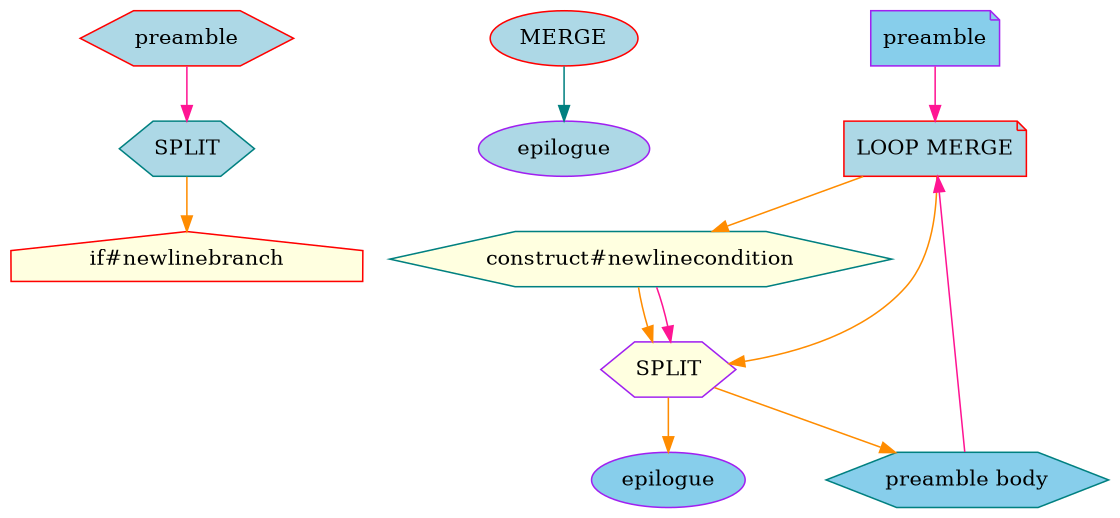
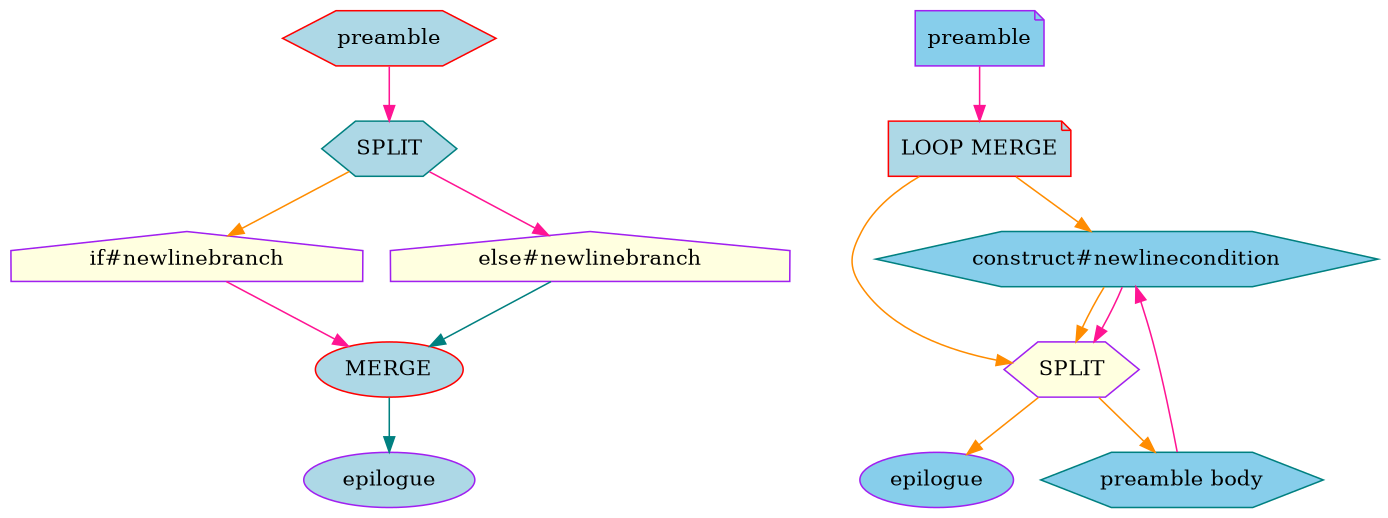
(187, 259) -> (187, 259)
none -> (590, 259)
(641, 259) -> (1127, 259)
none -> (281, 310)
(952, 322) -> (1161, 376)
